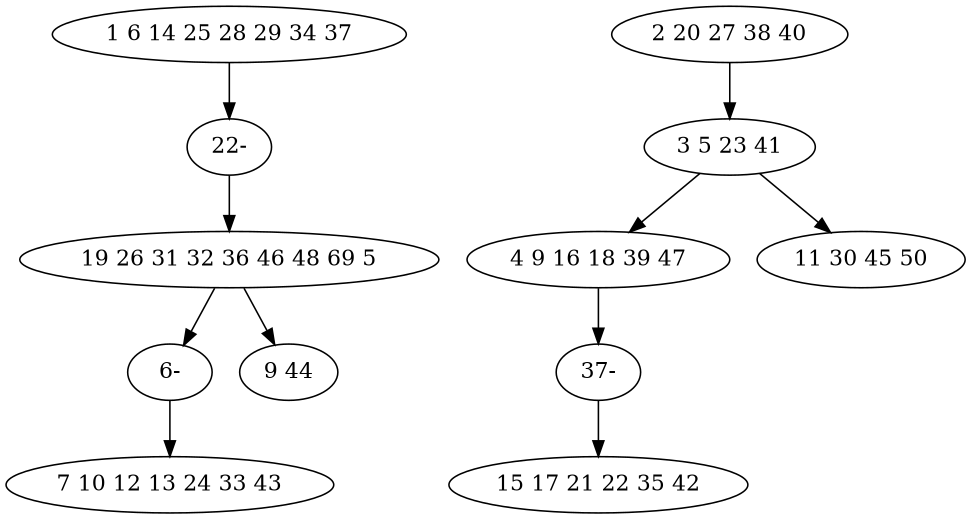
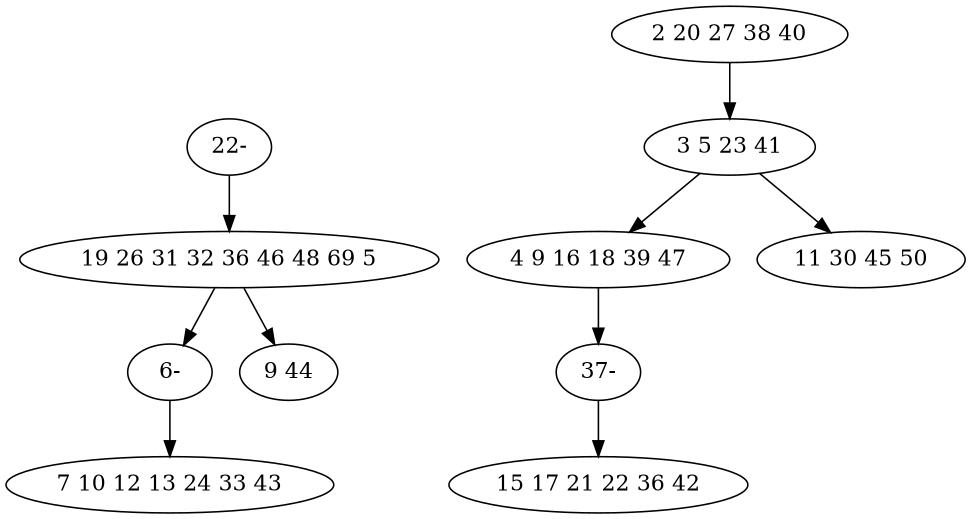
(229, 34) -> none
(598, 485) -> (598, 485)
